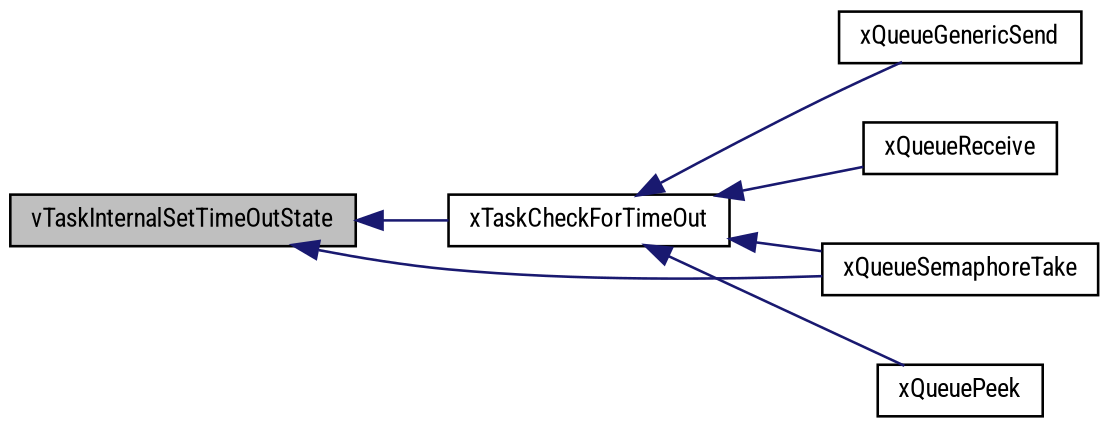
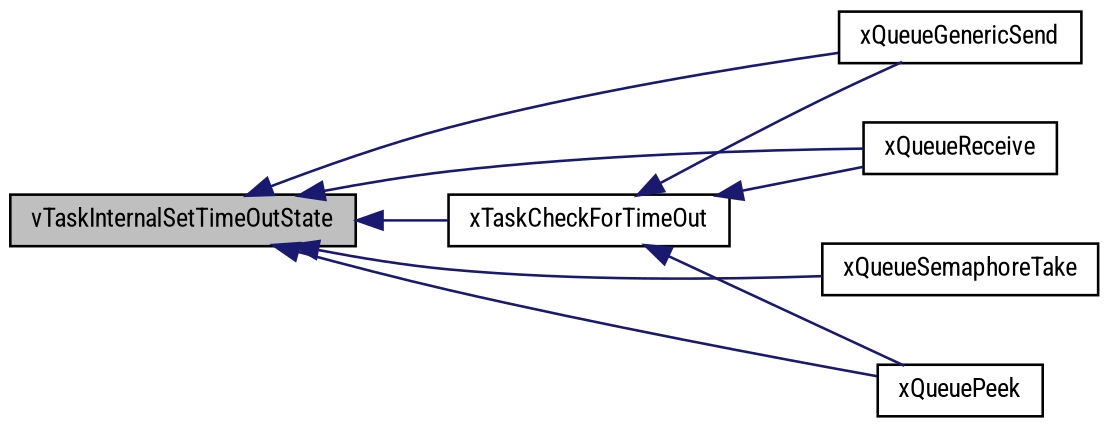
none -> (550, 103)
none -> (593, 159)
(789, 247) -> none
none -> (586, 320)
